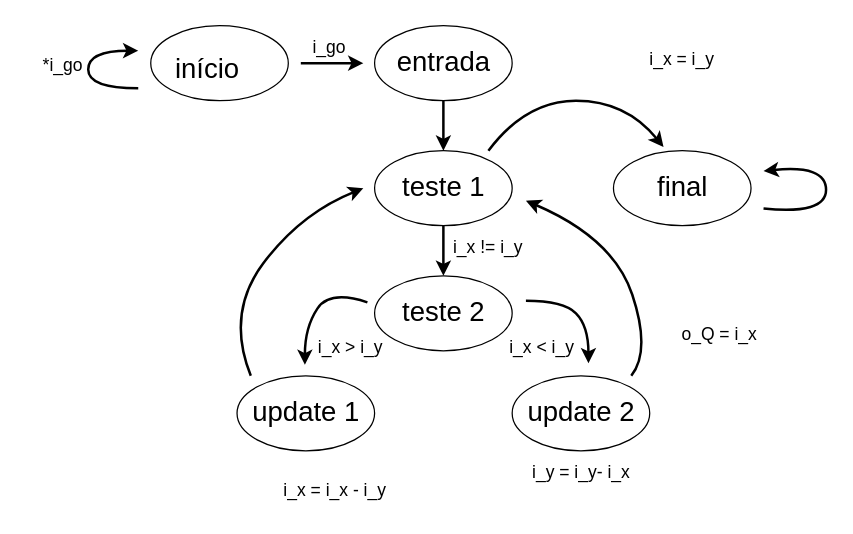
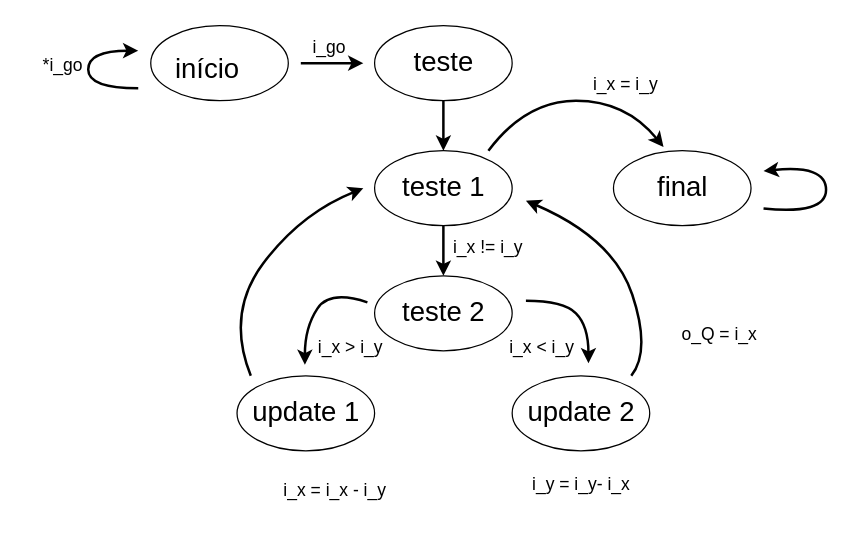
(682, 57) -> (626, 82)
(444, 63) -> (444, 63)
(581, 469) -> (581, 482)
